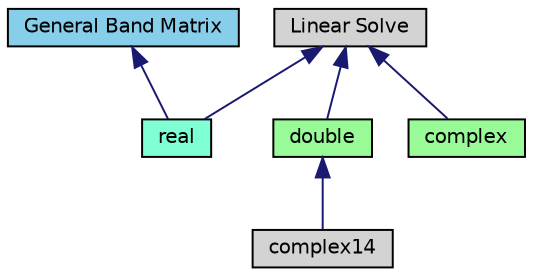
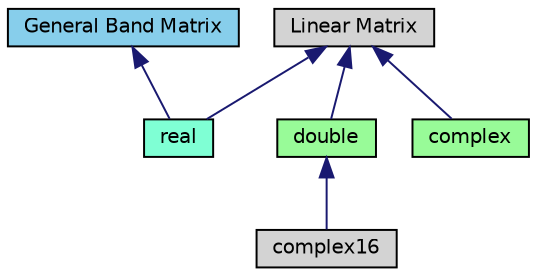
(350, 28) -> (354, 28)
(323, 249) -> (327, 249)
